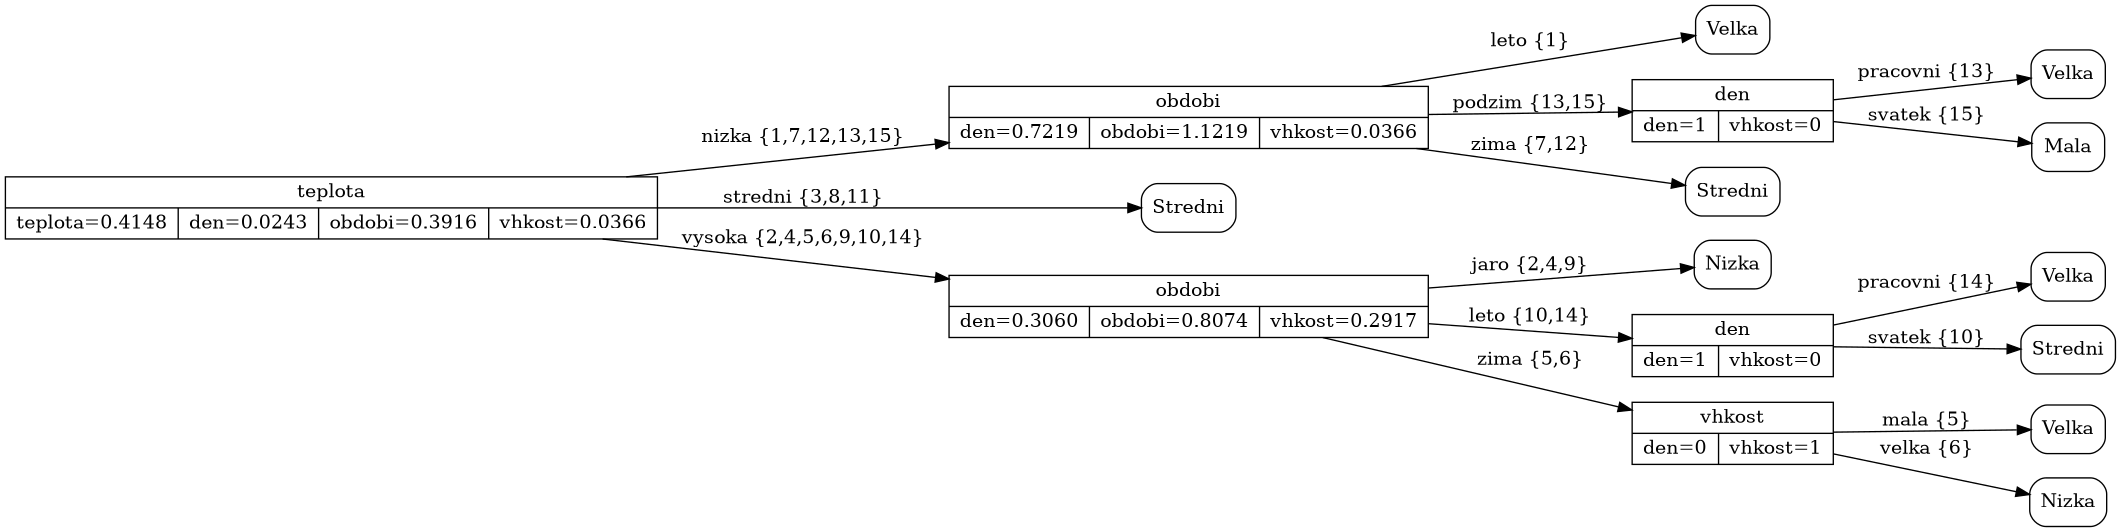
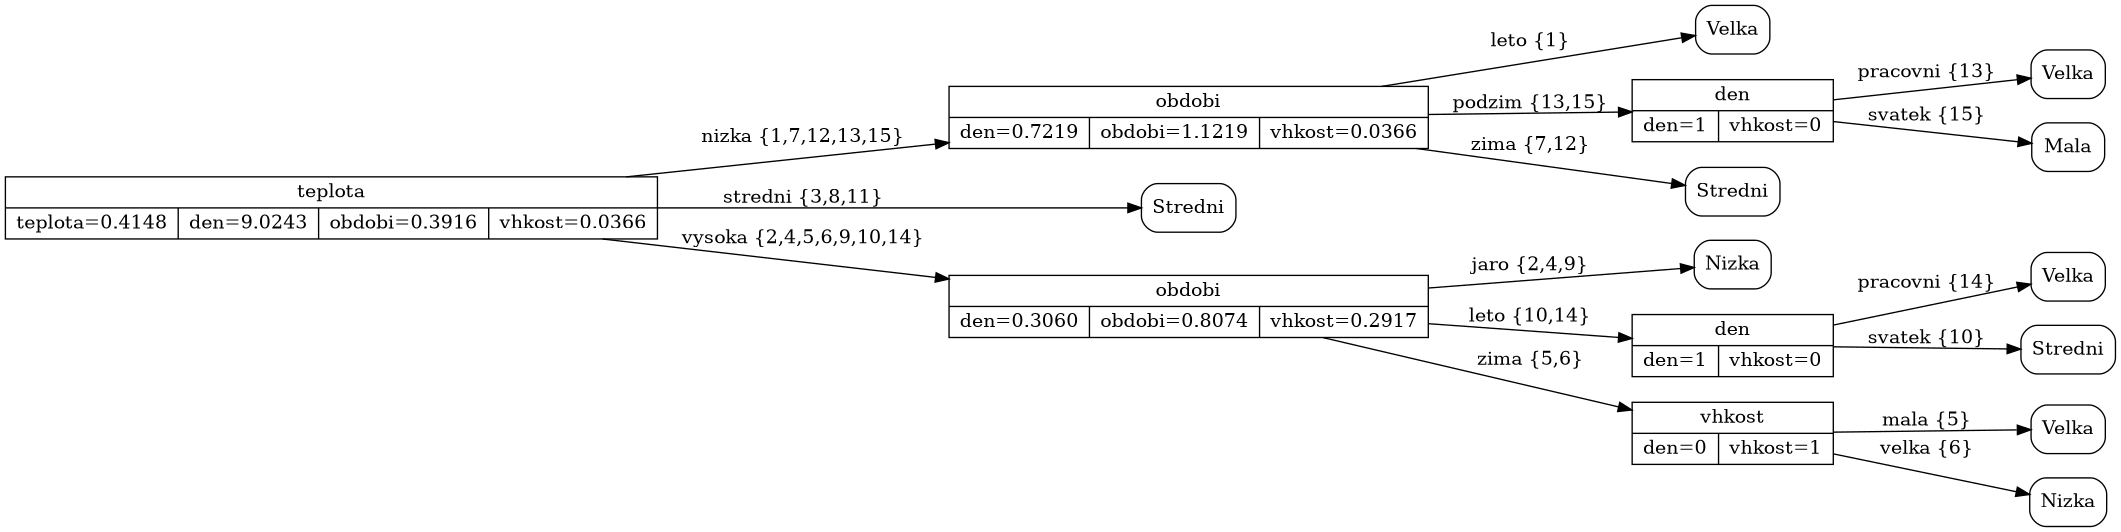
(248, 223) -> (248, 223)
